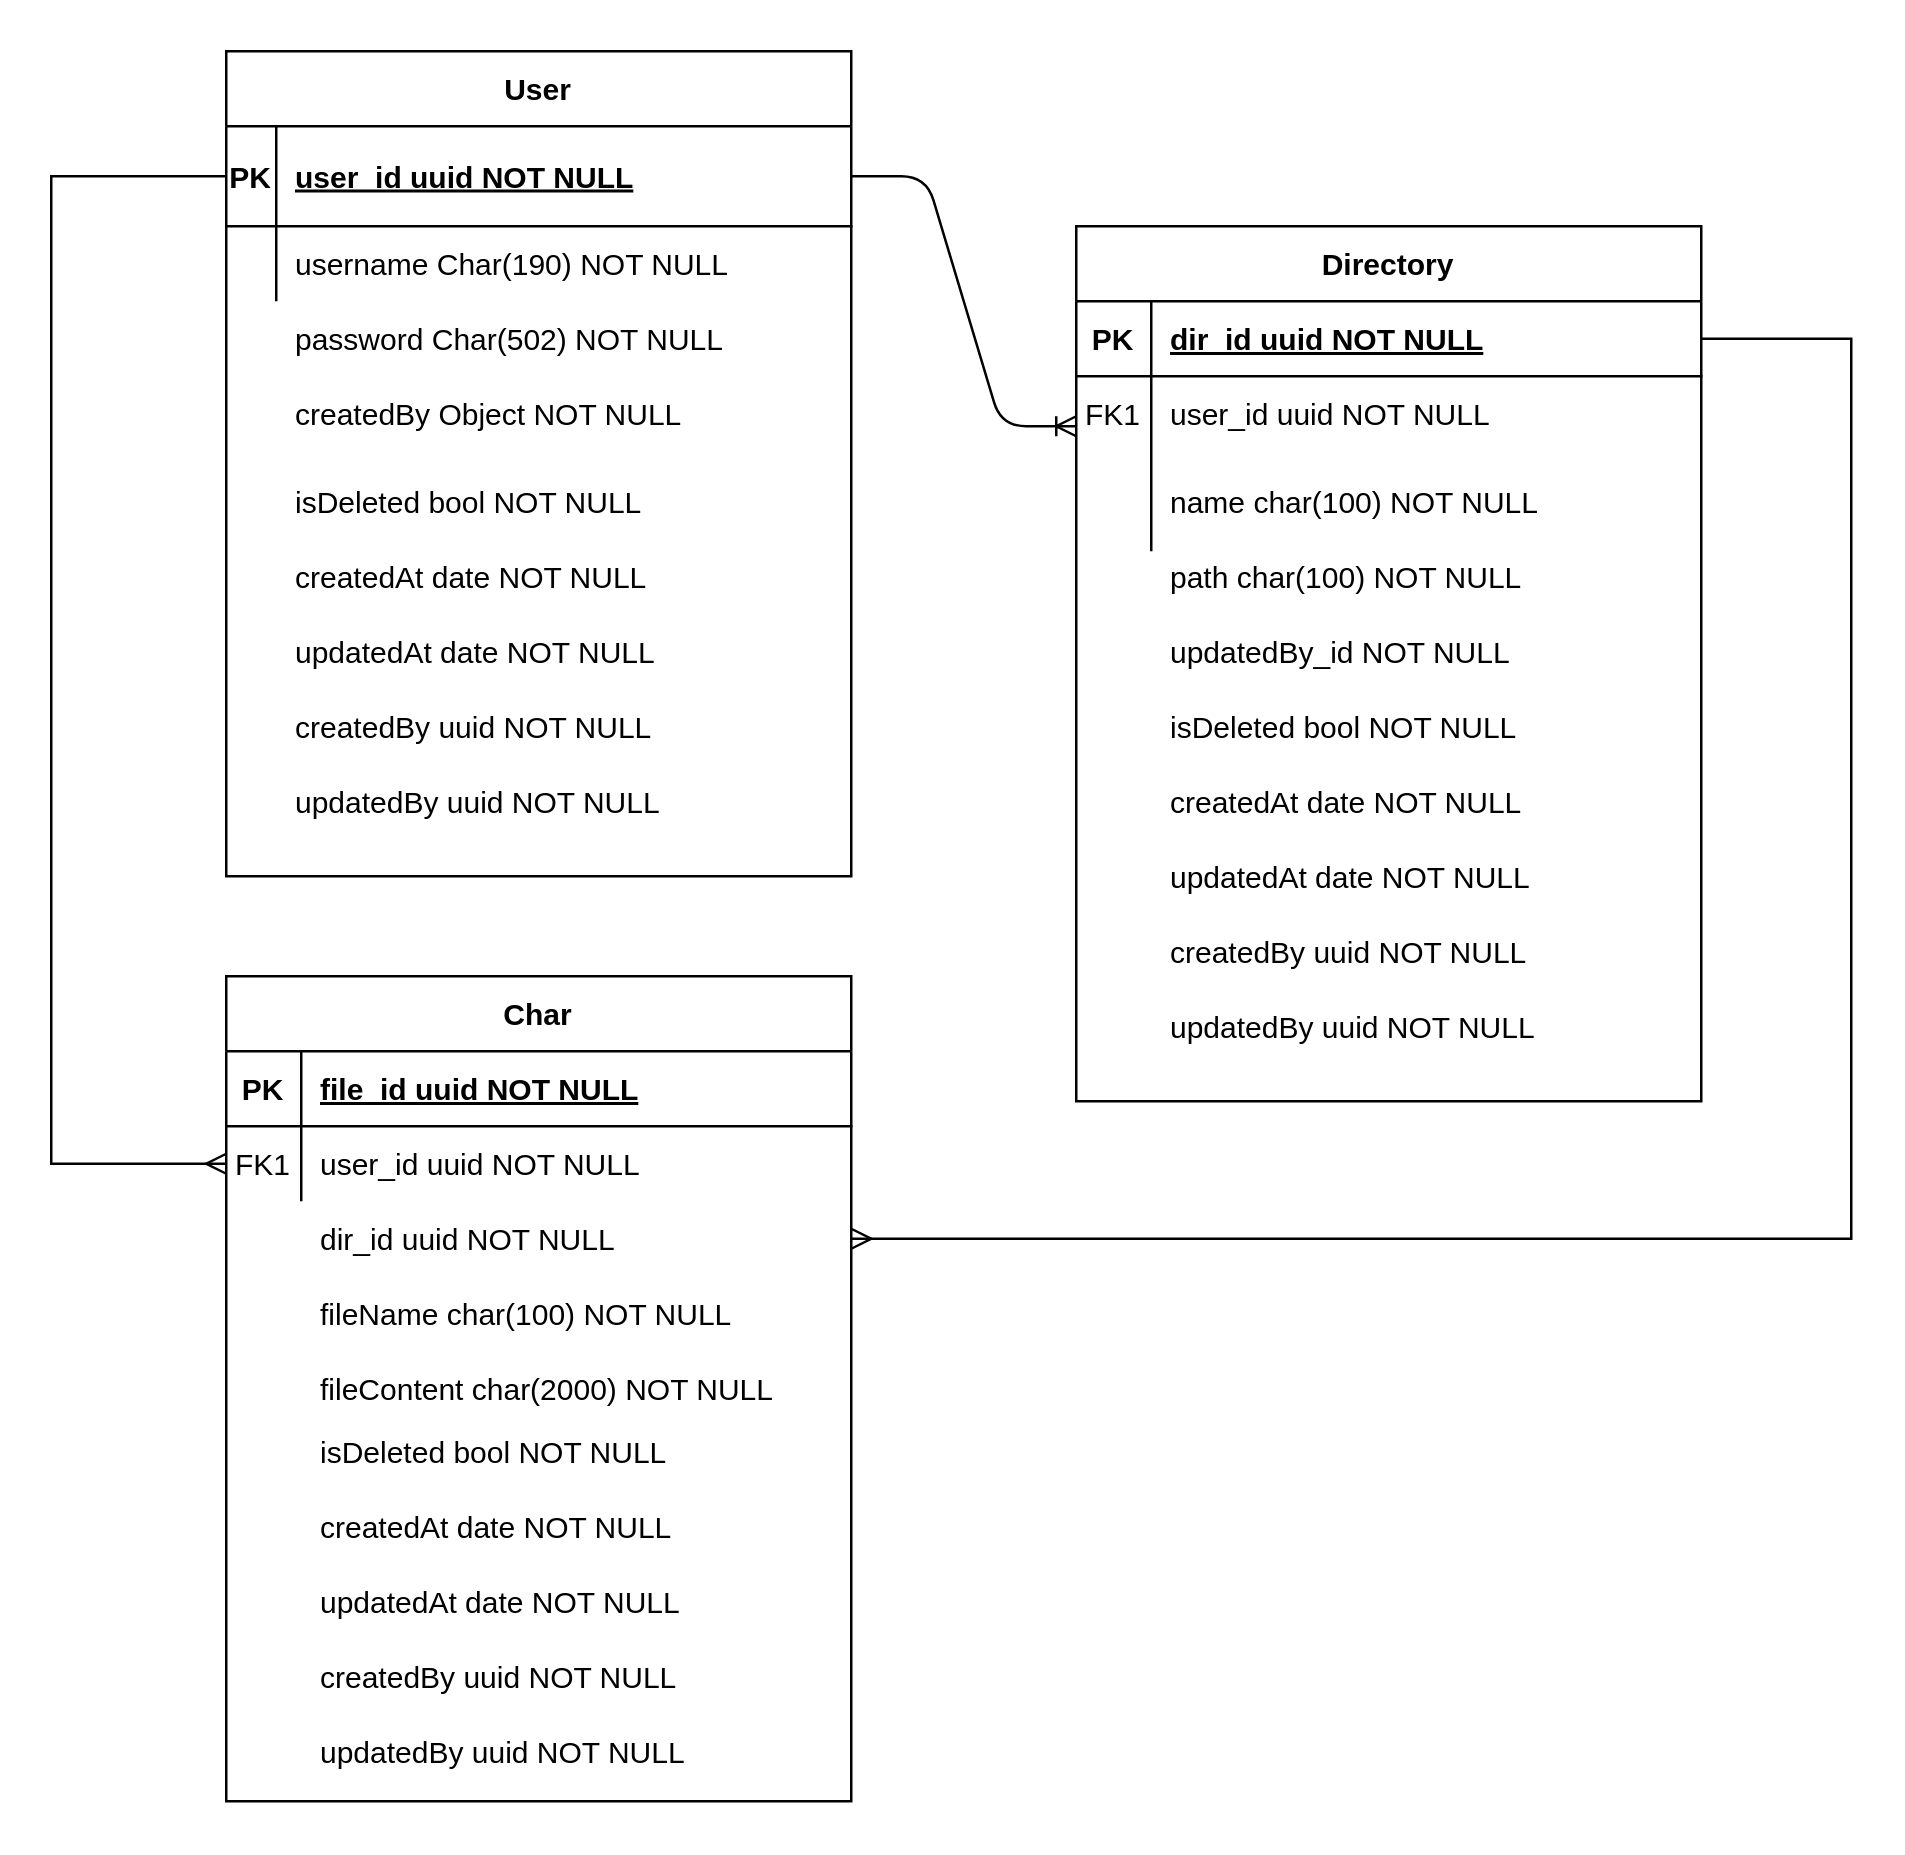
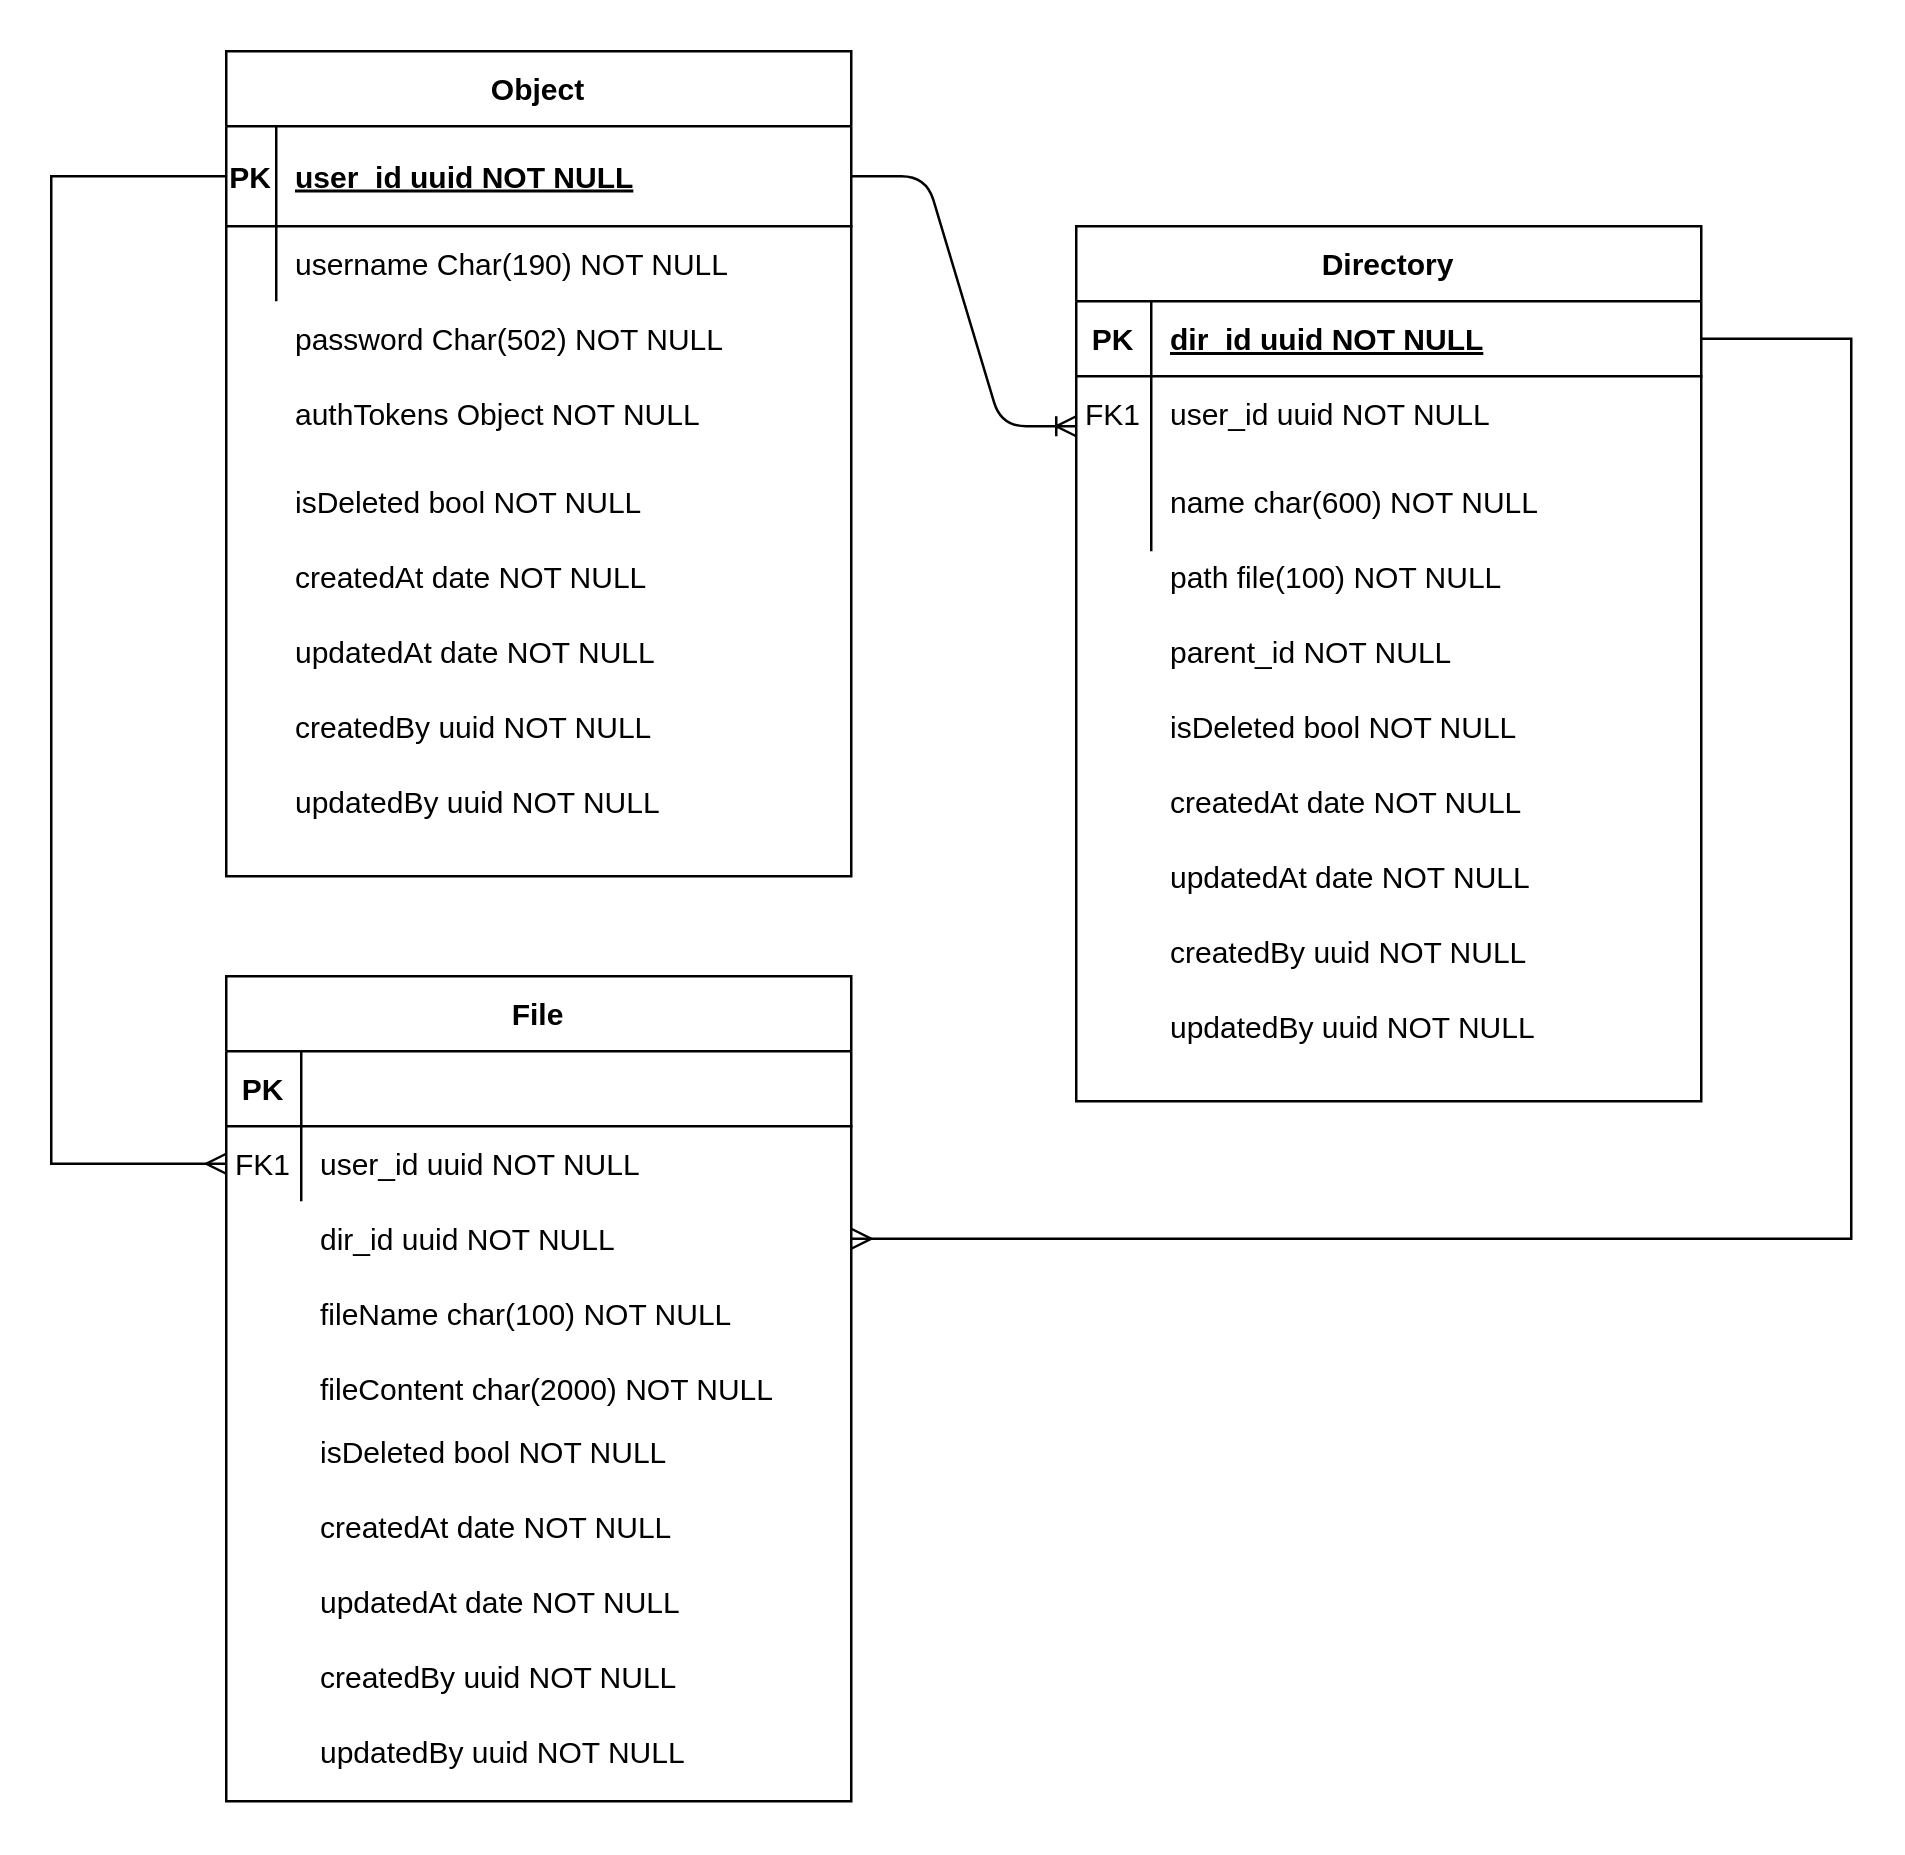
(538, 90) -> (538, 90)
(493, 415) -> (502, 415)
(1352, 503) -> (1352, 503)
(1352, 578) -> (1344, 578)
(1335, 653) -> (1310, 653)
(538, 1015) -> (538, 1015)
(576, 1089) -> none
